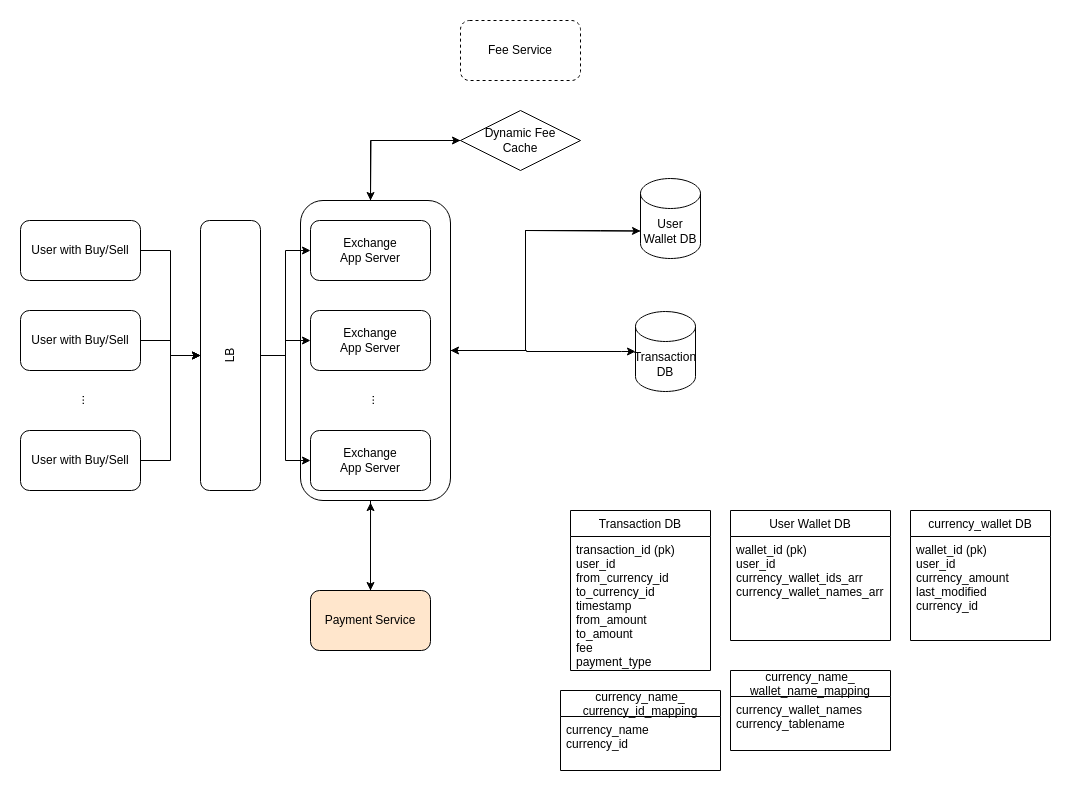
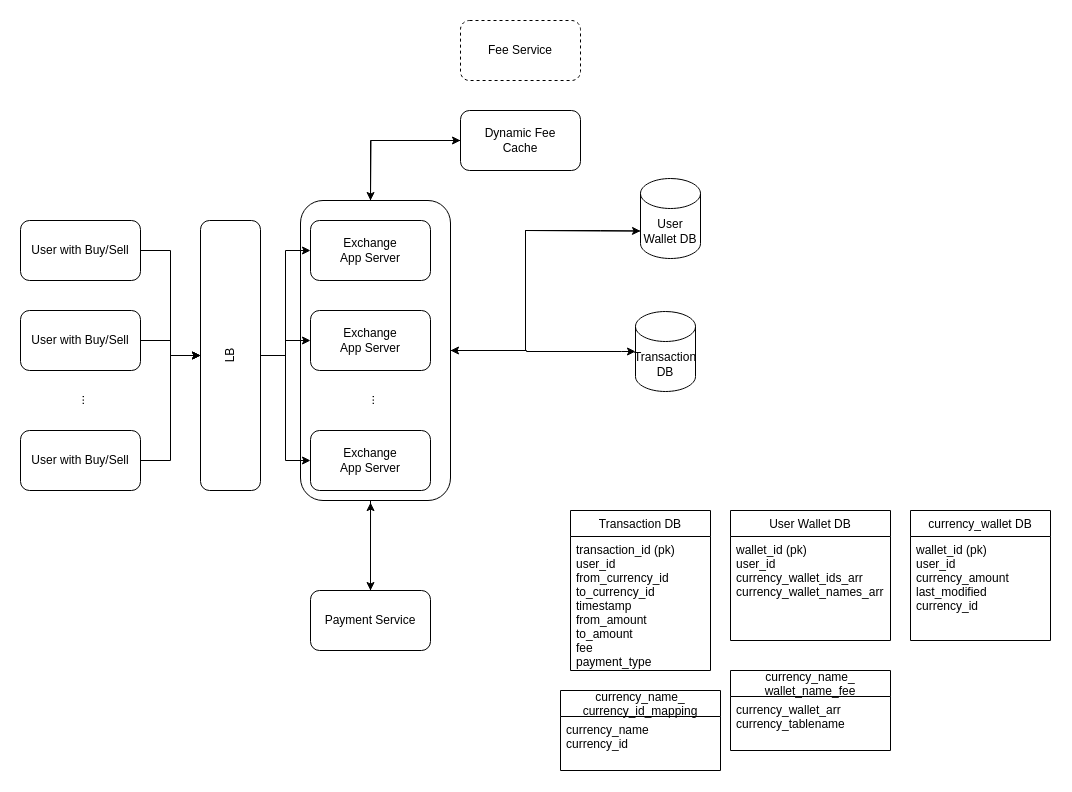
(521, 141) -> (521, 141)
(371, 621) -> (371, 621)
(810, 677) -> (810, 677)
(803, 710) -> (797, 710)
